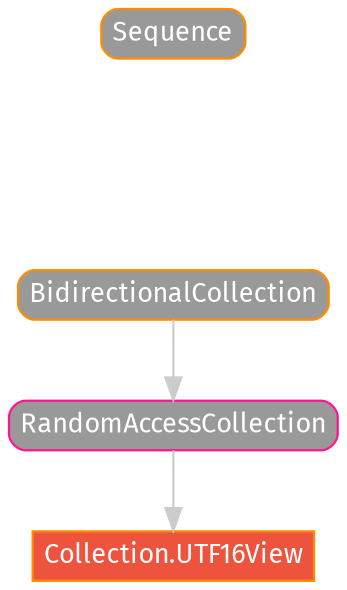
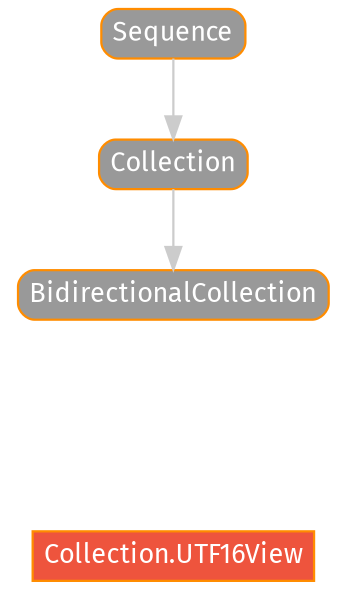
none -> (173, 164)
(173, 426) -> none
